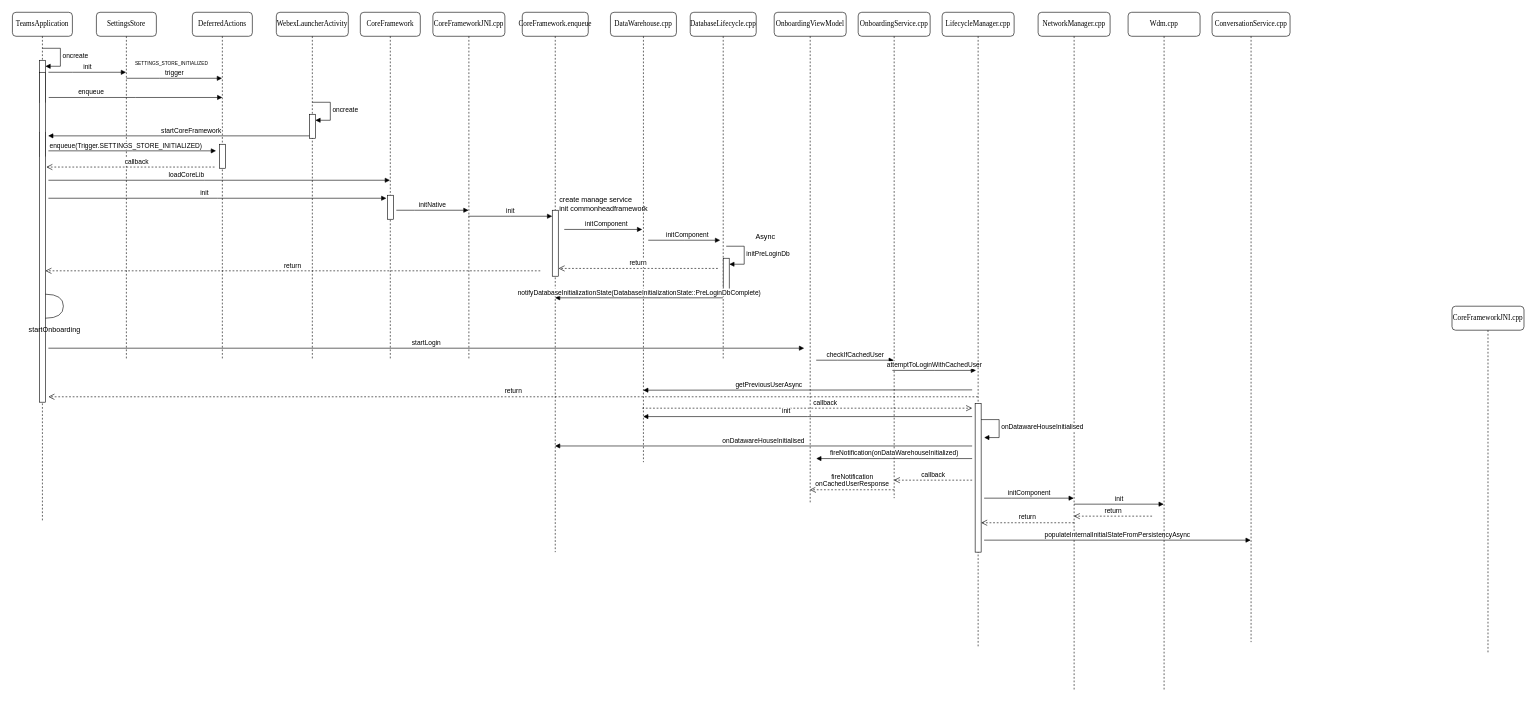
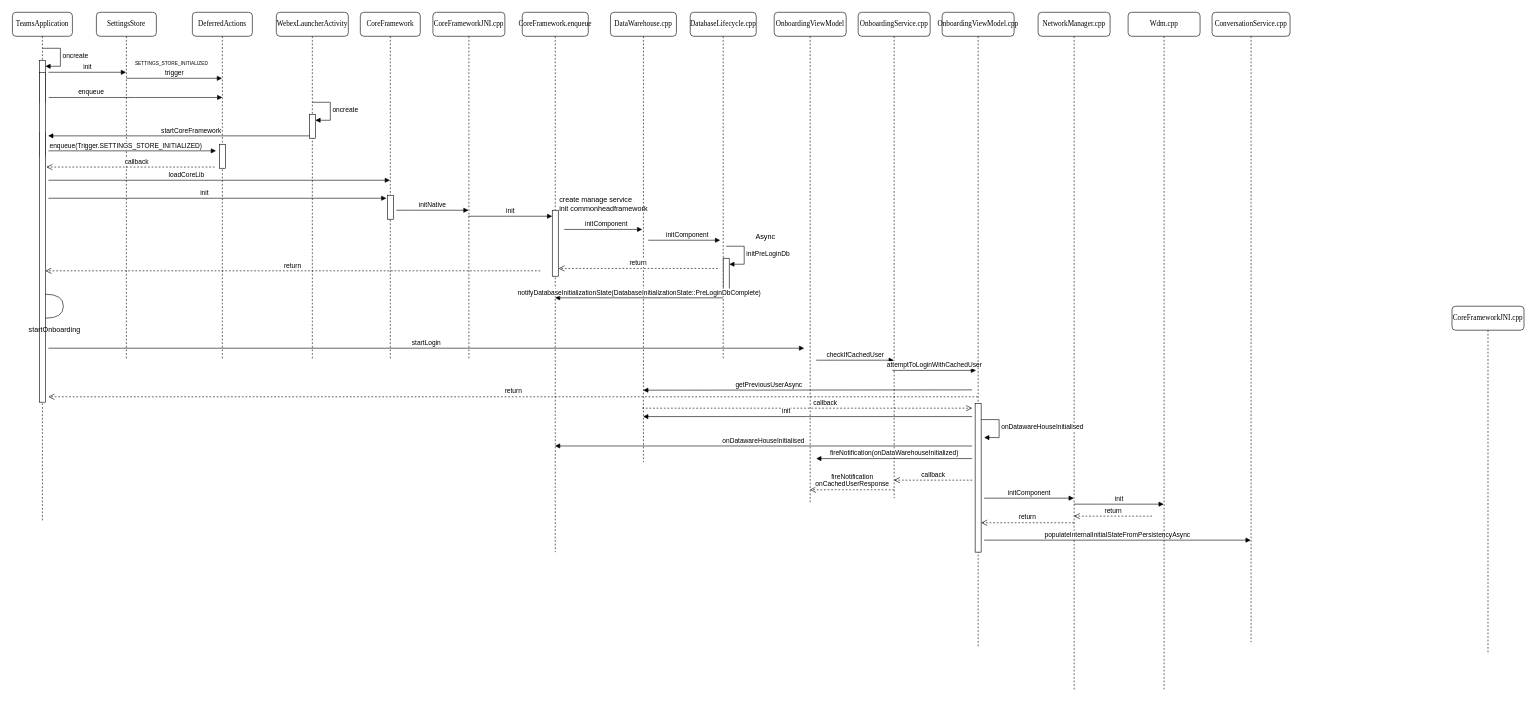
(978, 24) -> (978, 24)
